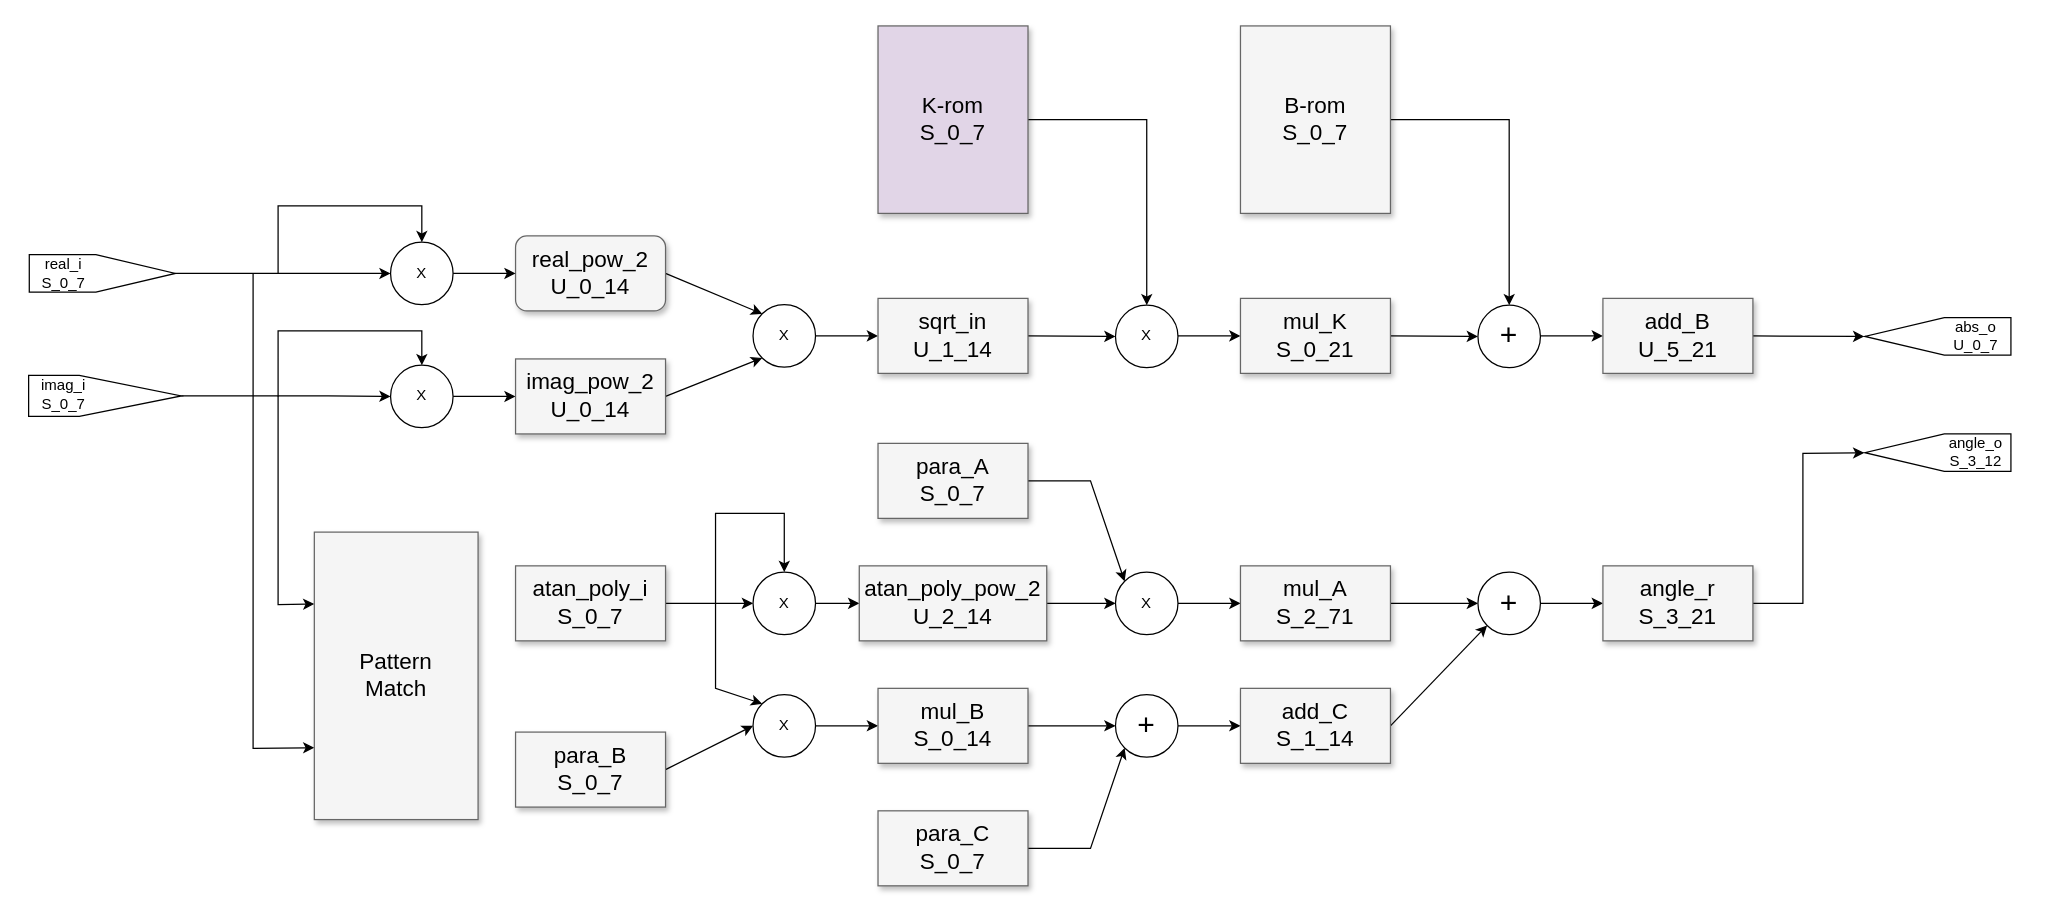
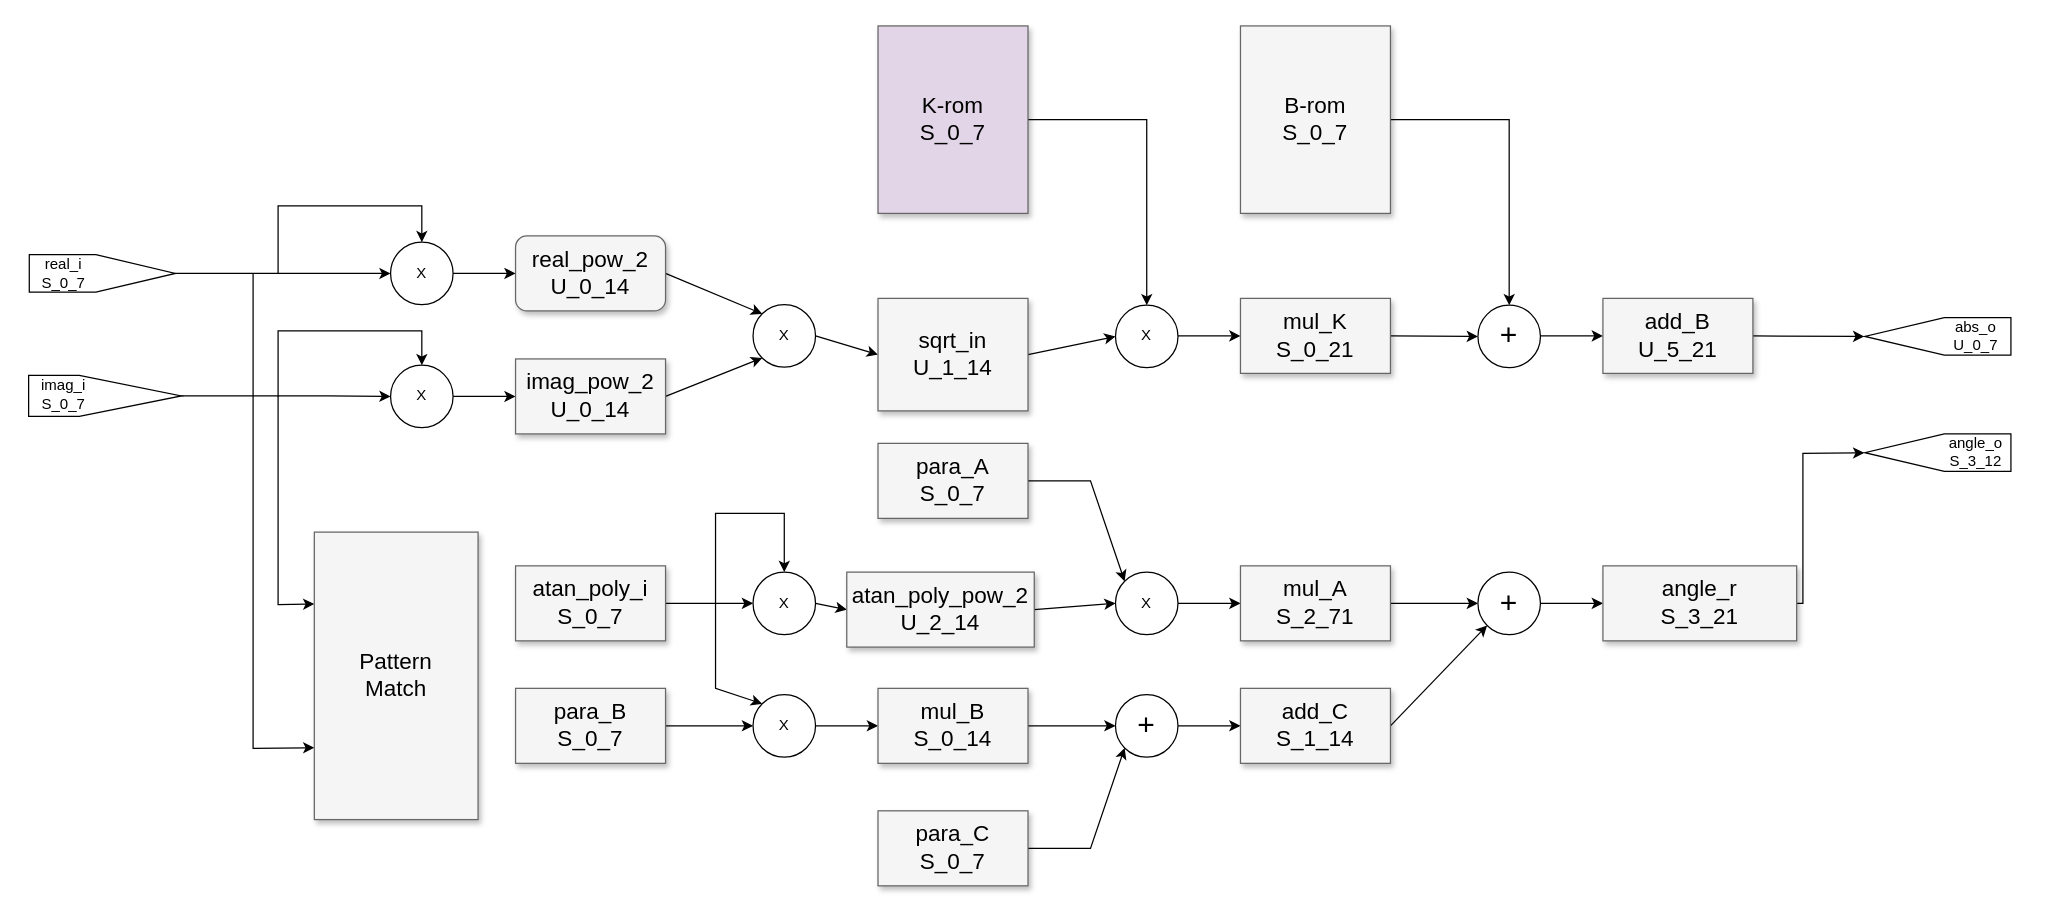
(953, 336) -> (953, 354)
(953, 603) -> (941, 609)
(1678, 603) -> (1700, 603)
(591, 769) -> (591, 726)
